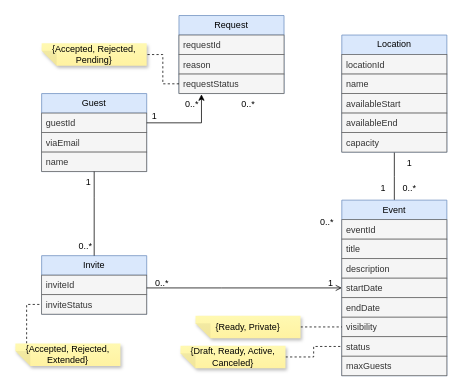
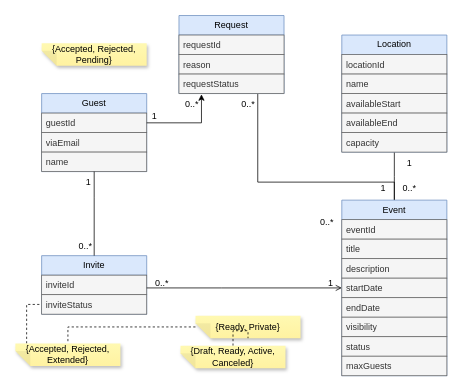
(163, 67) -> none
none -> (282, 182)
(319, 327) -> (124, 327)
(314, 351) -> (236, 330)
